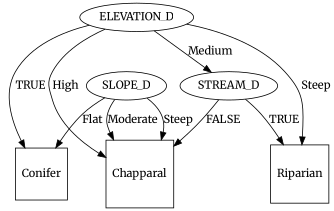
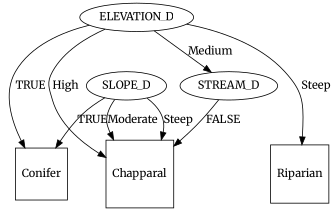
(264, 117) -> none
(93, 120) -> (93, 120)
